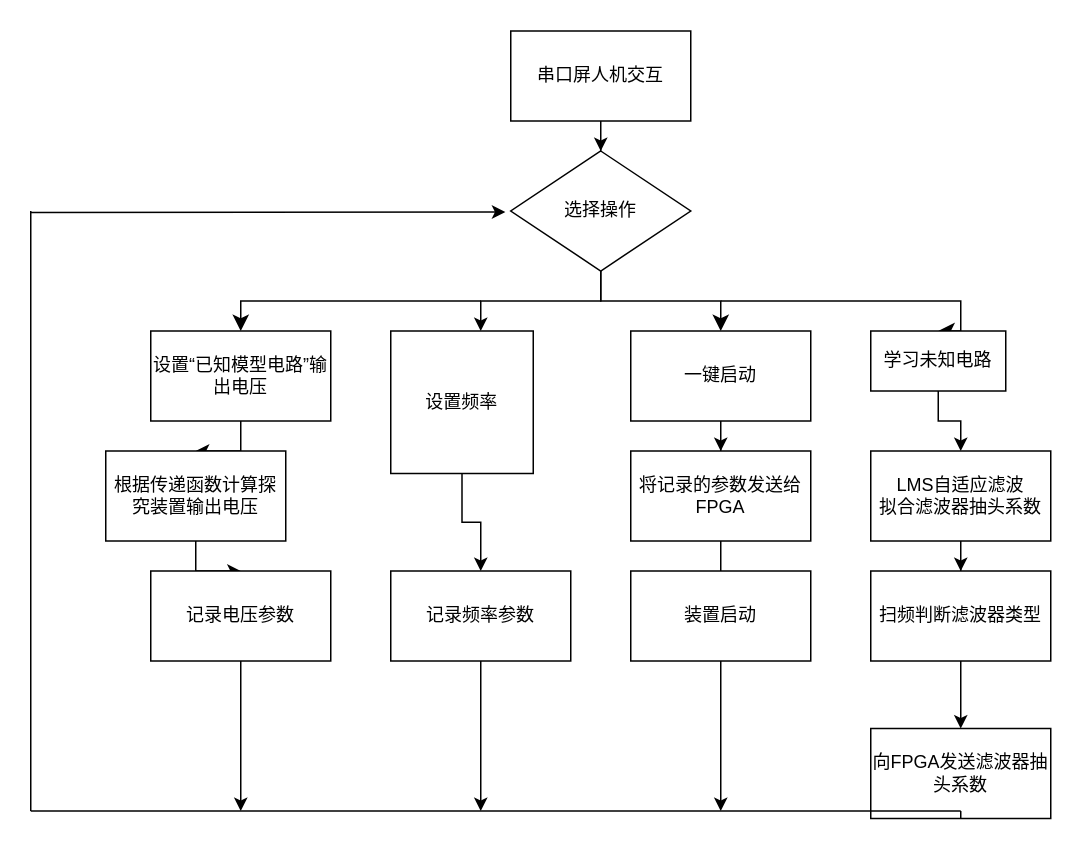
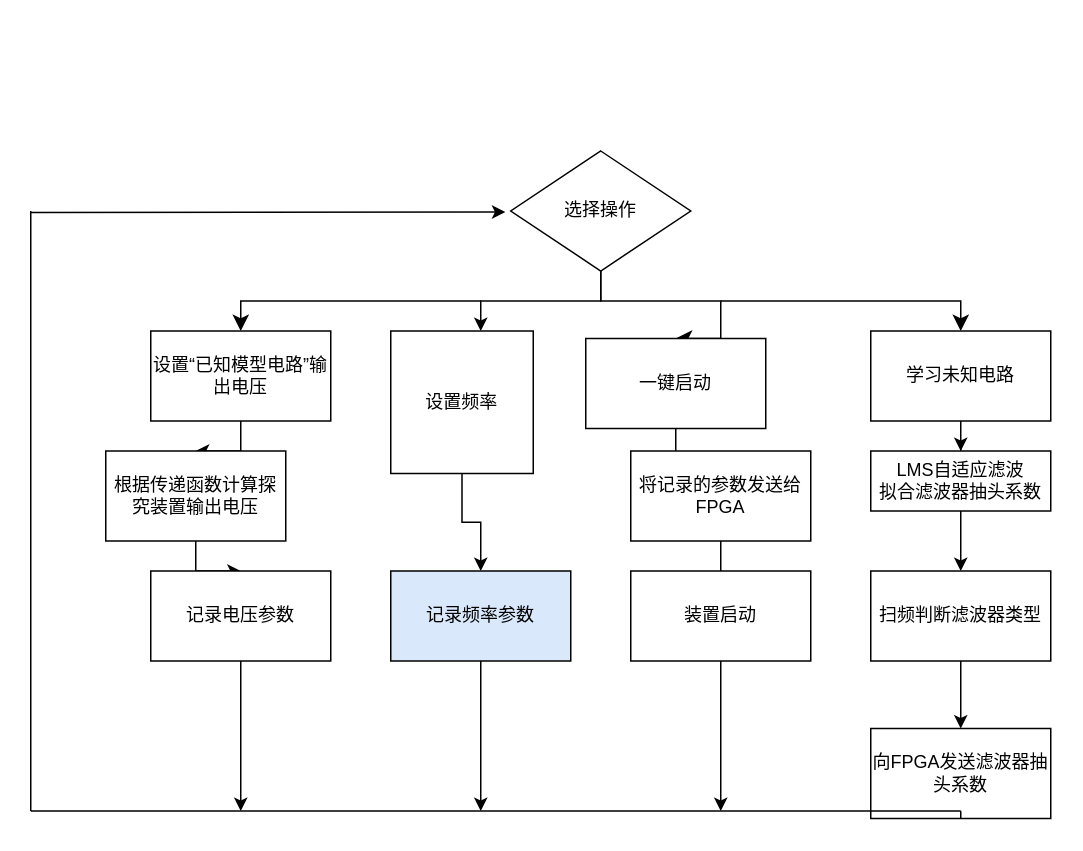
(601, 76) -> none
(601, 141) -> none
(938, 361) -> (961, 376)
(721, 376) -> (676, 383)
(961, 496) -> (961, 481)
(481, 616) -> (481, 616)
